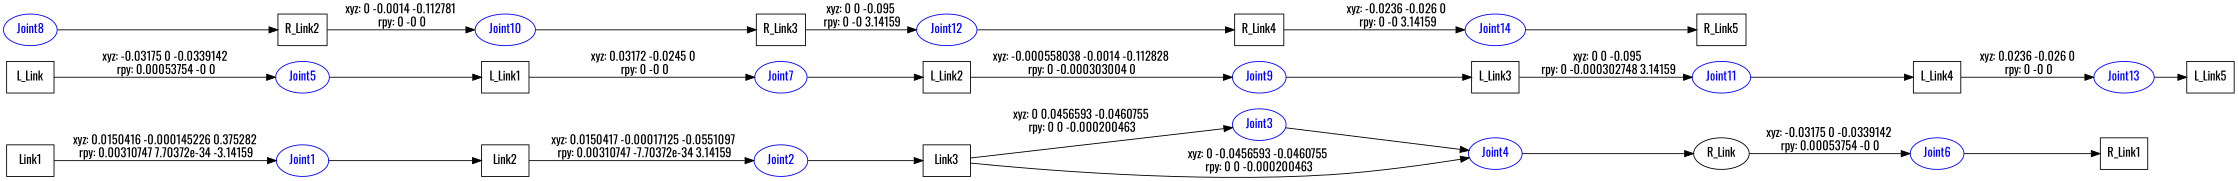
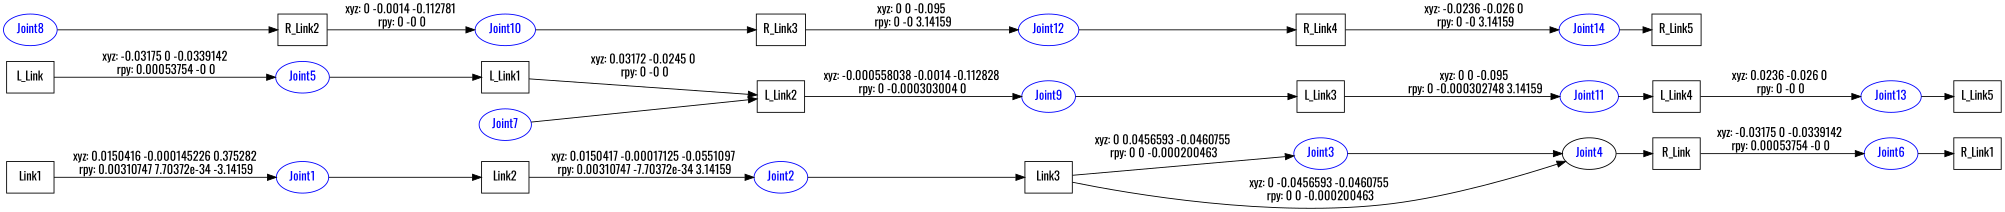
(637, 77) -> (639, 87)
(1495, 154) -> (1589, 154)
(1721, 154) -> (1677, 154)
